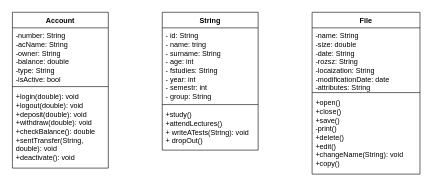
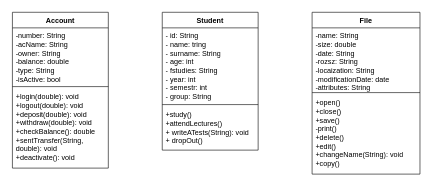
(210, 21) -> (210, 21)
